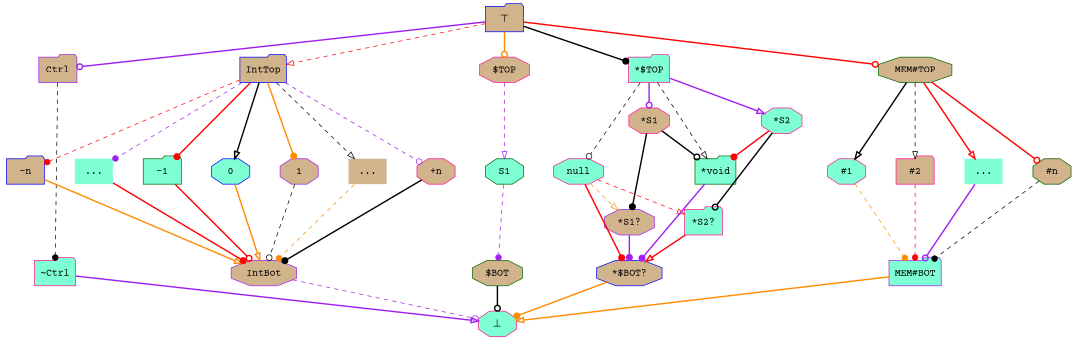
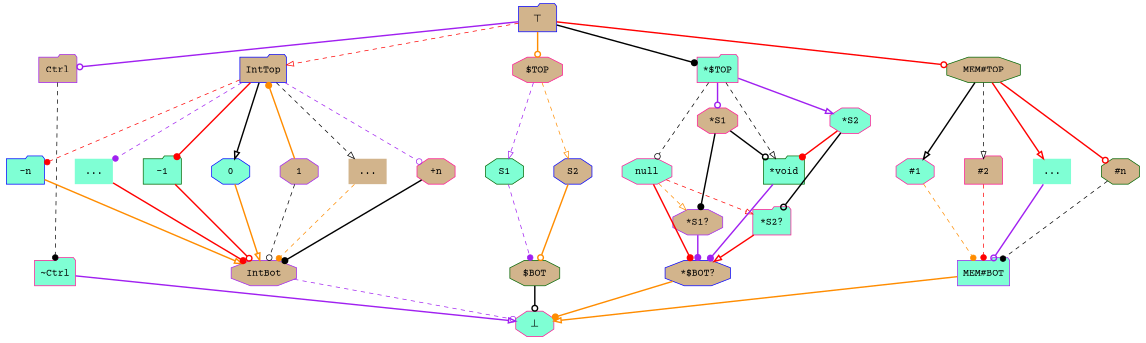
(280, 118) -> (282, 123)
(25, 171) -> (25, 171)
none -> (573, 171)
